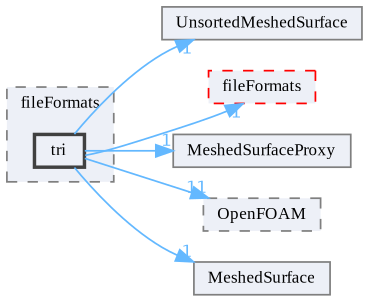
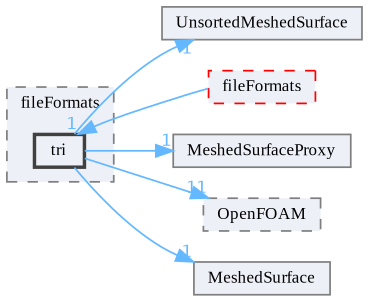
(157, 135) -> (151, 106)
